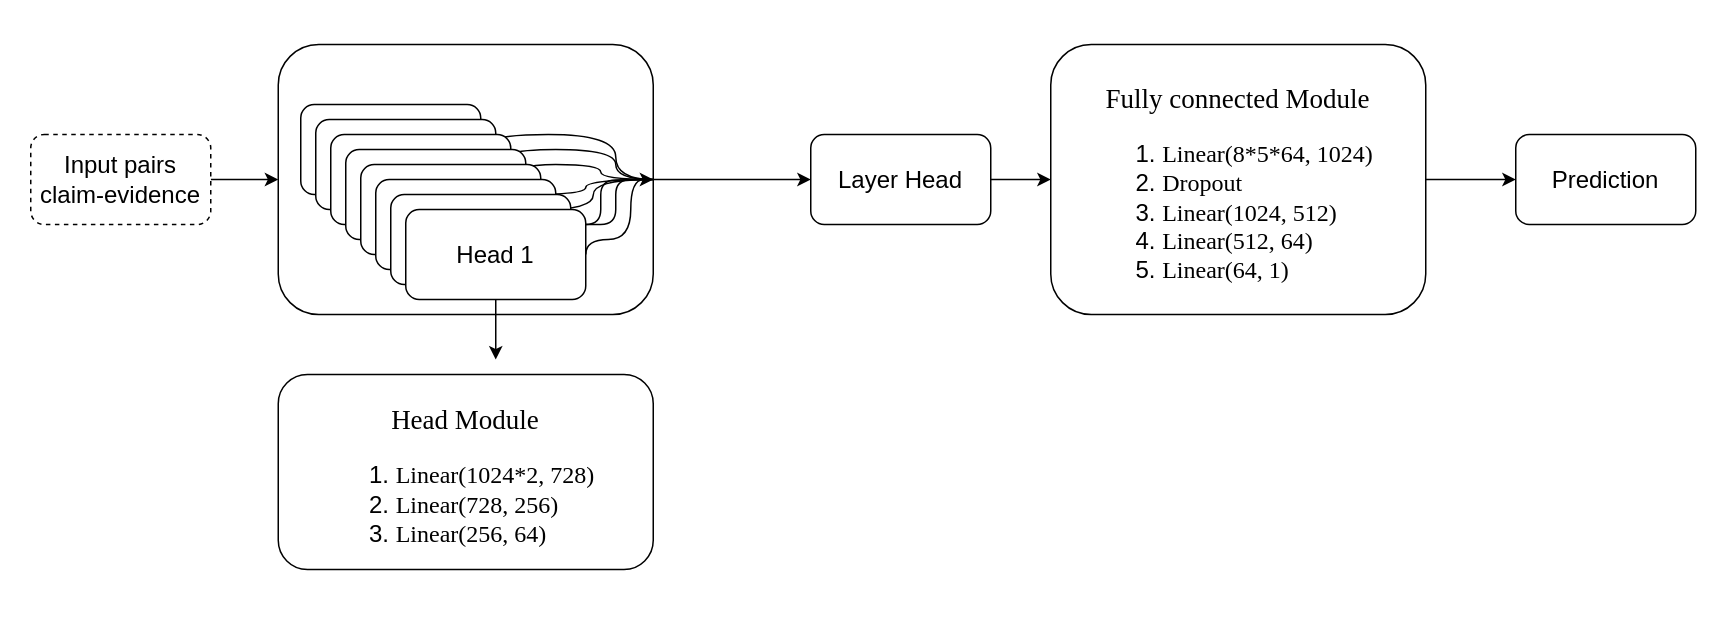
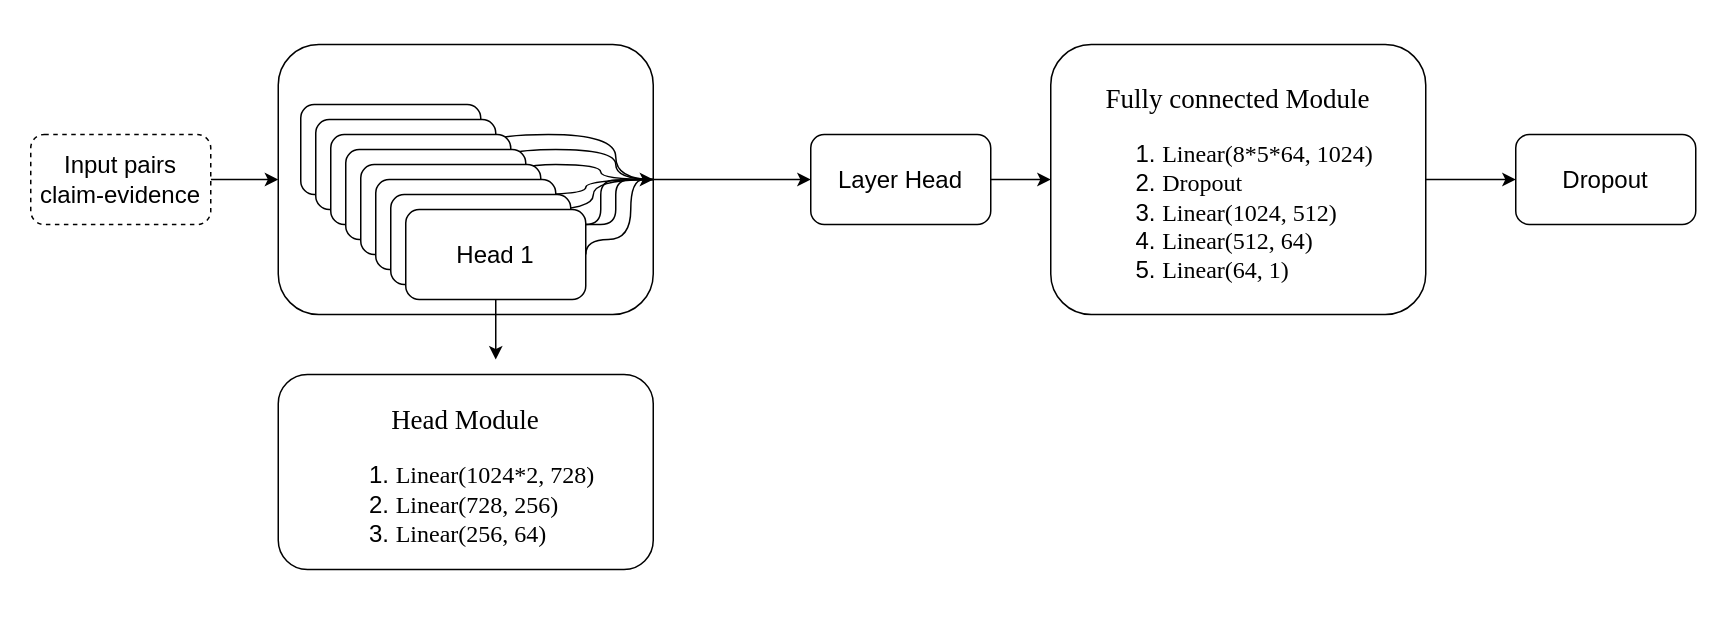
(1606, 179) -> (1606, 179)
